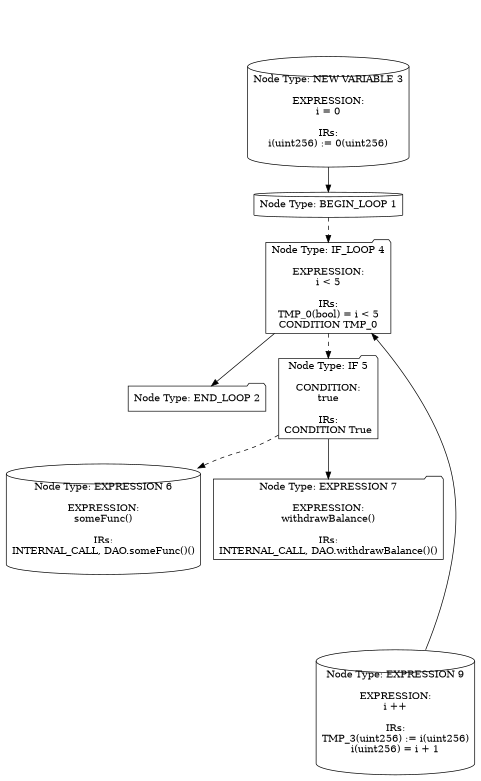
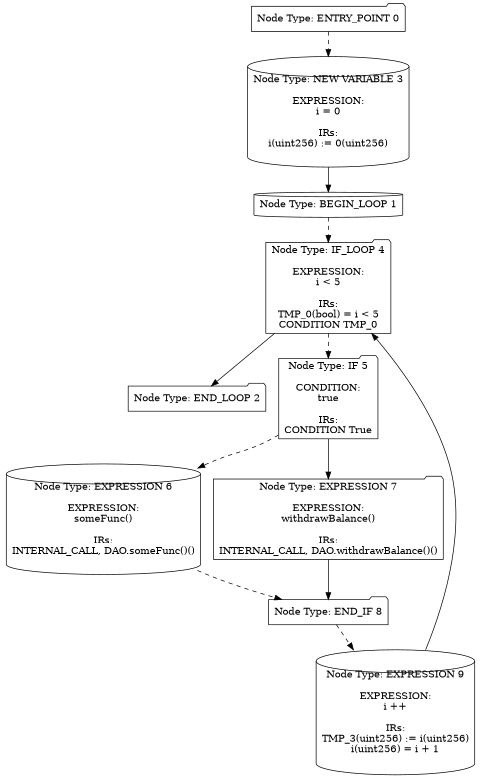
none -> (328, 19)
none -> (328, 612)
